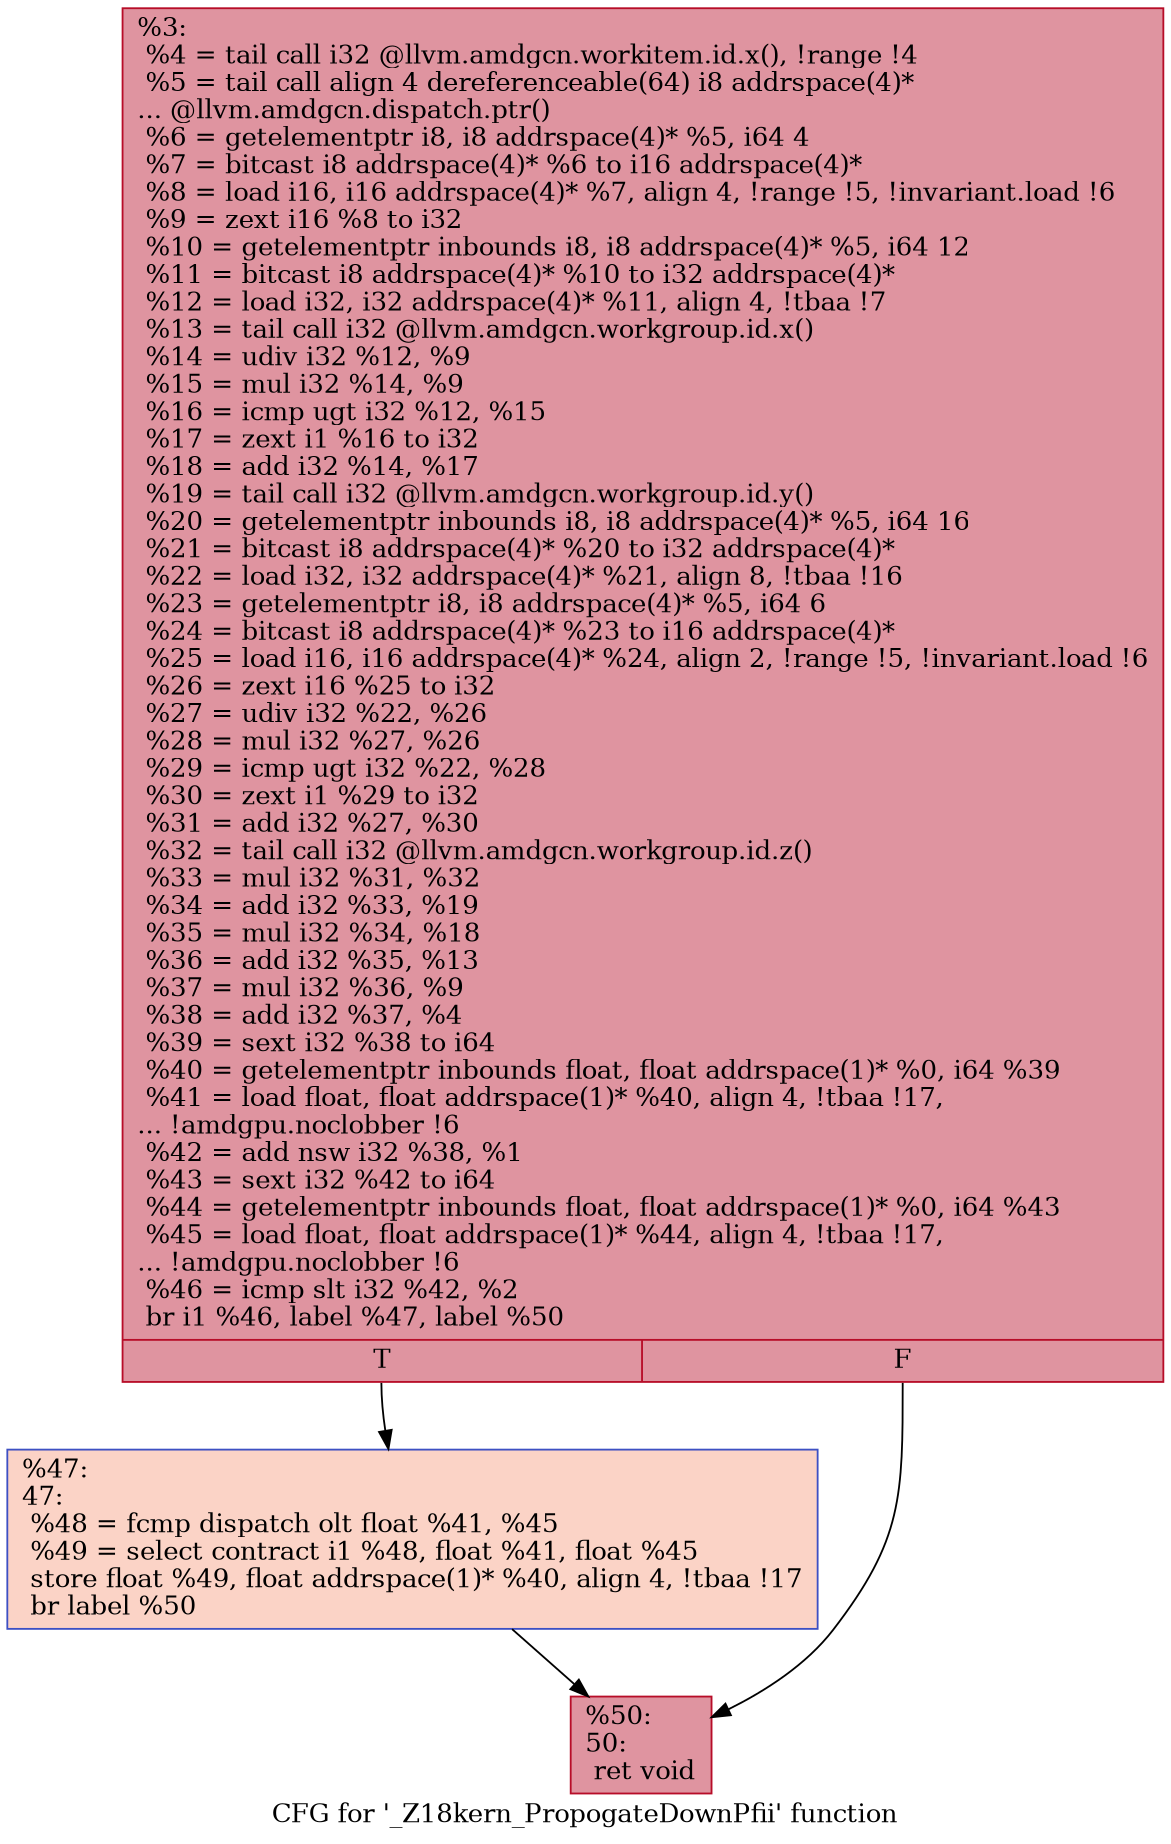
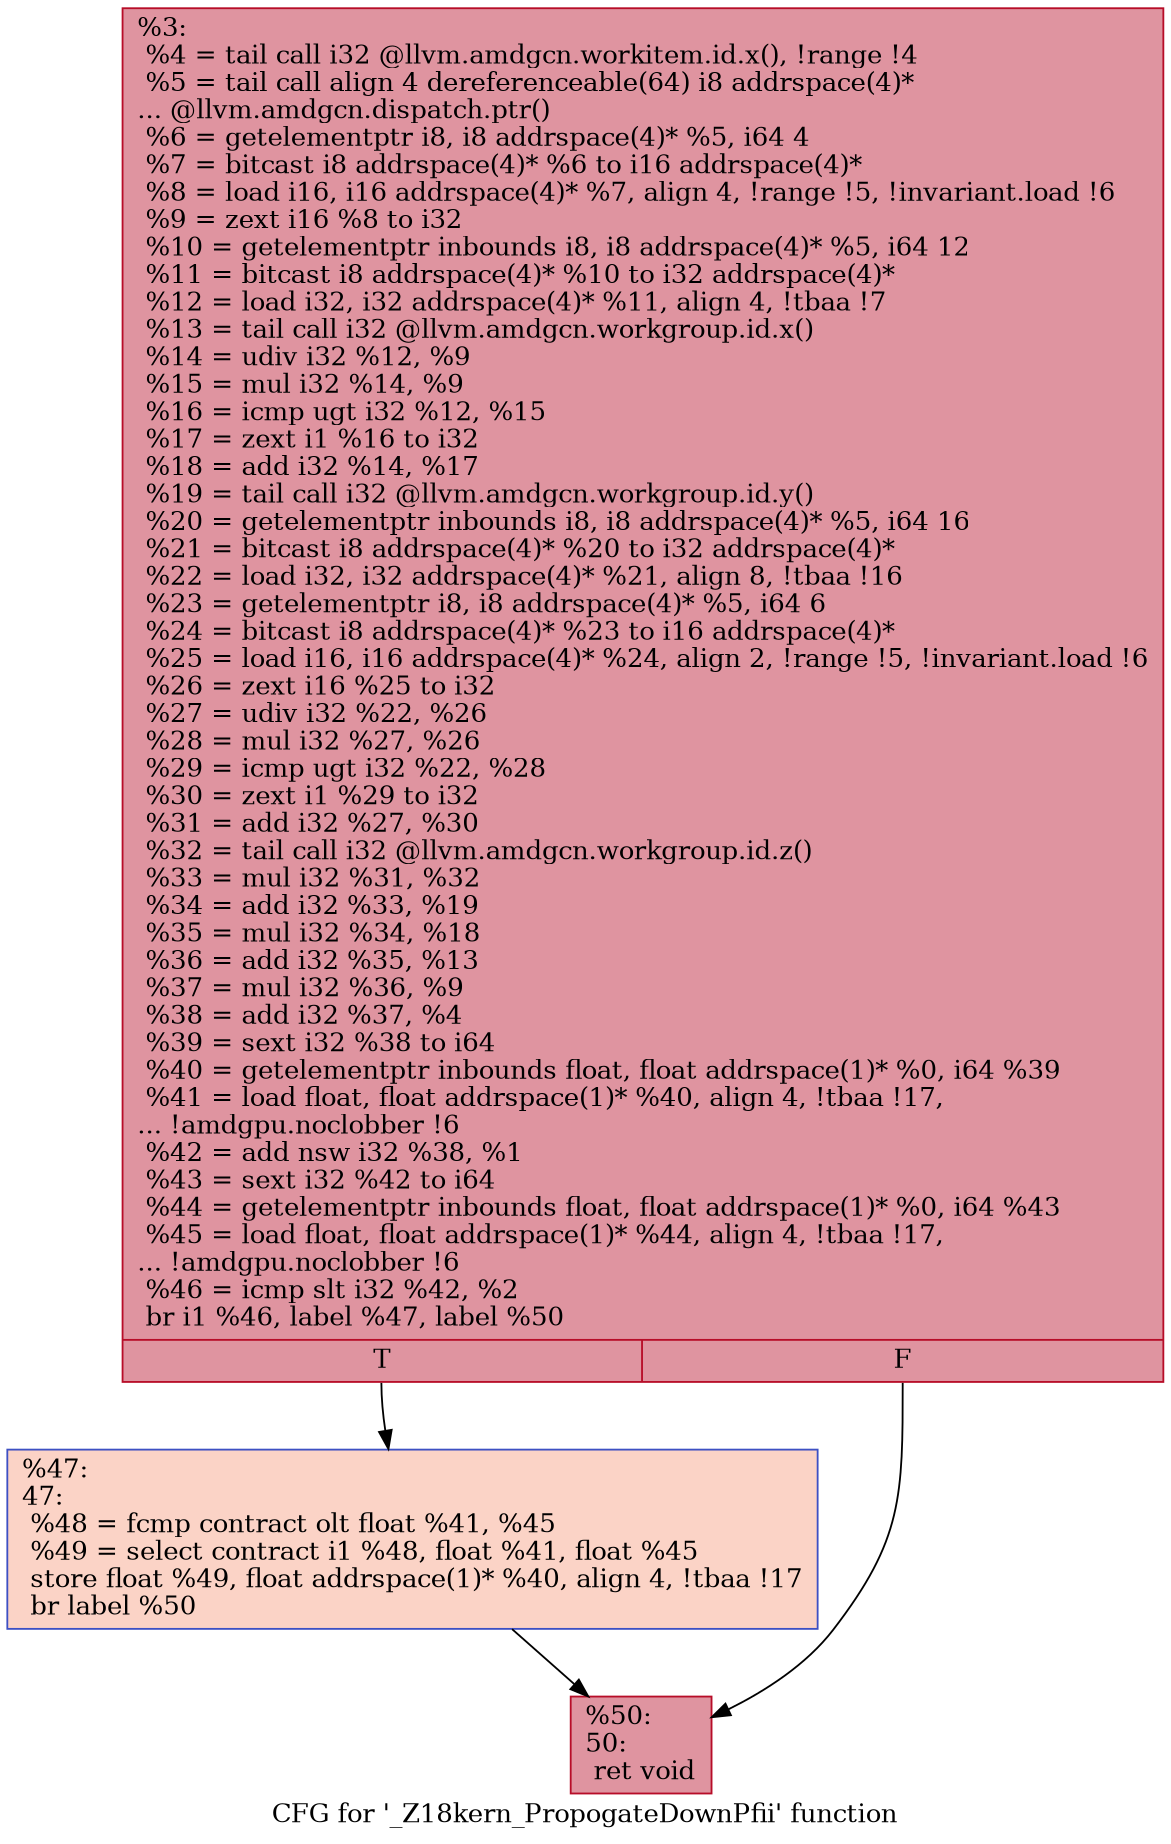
(291, 1525) -> (289, 1525)
